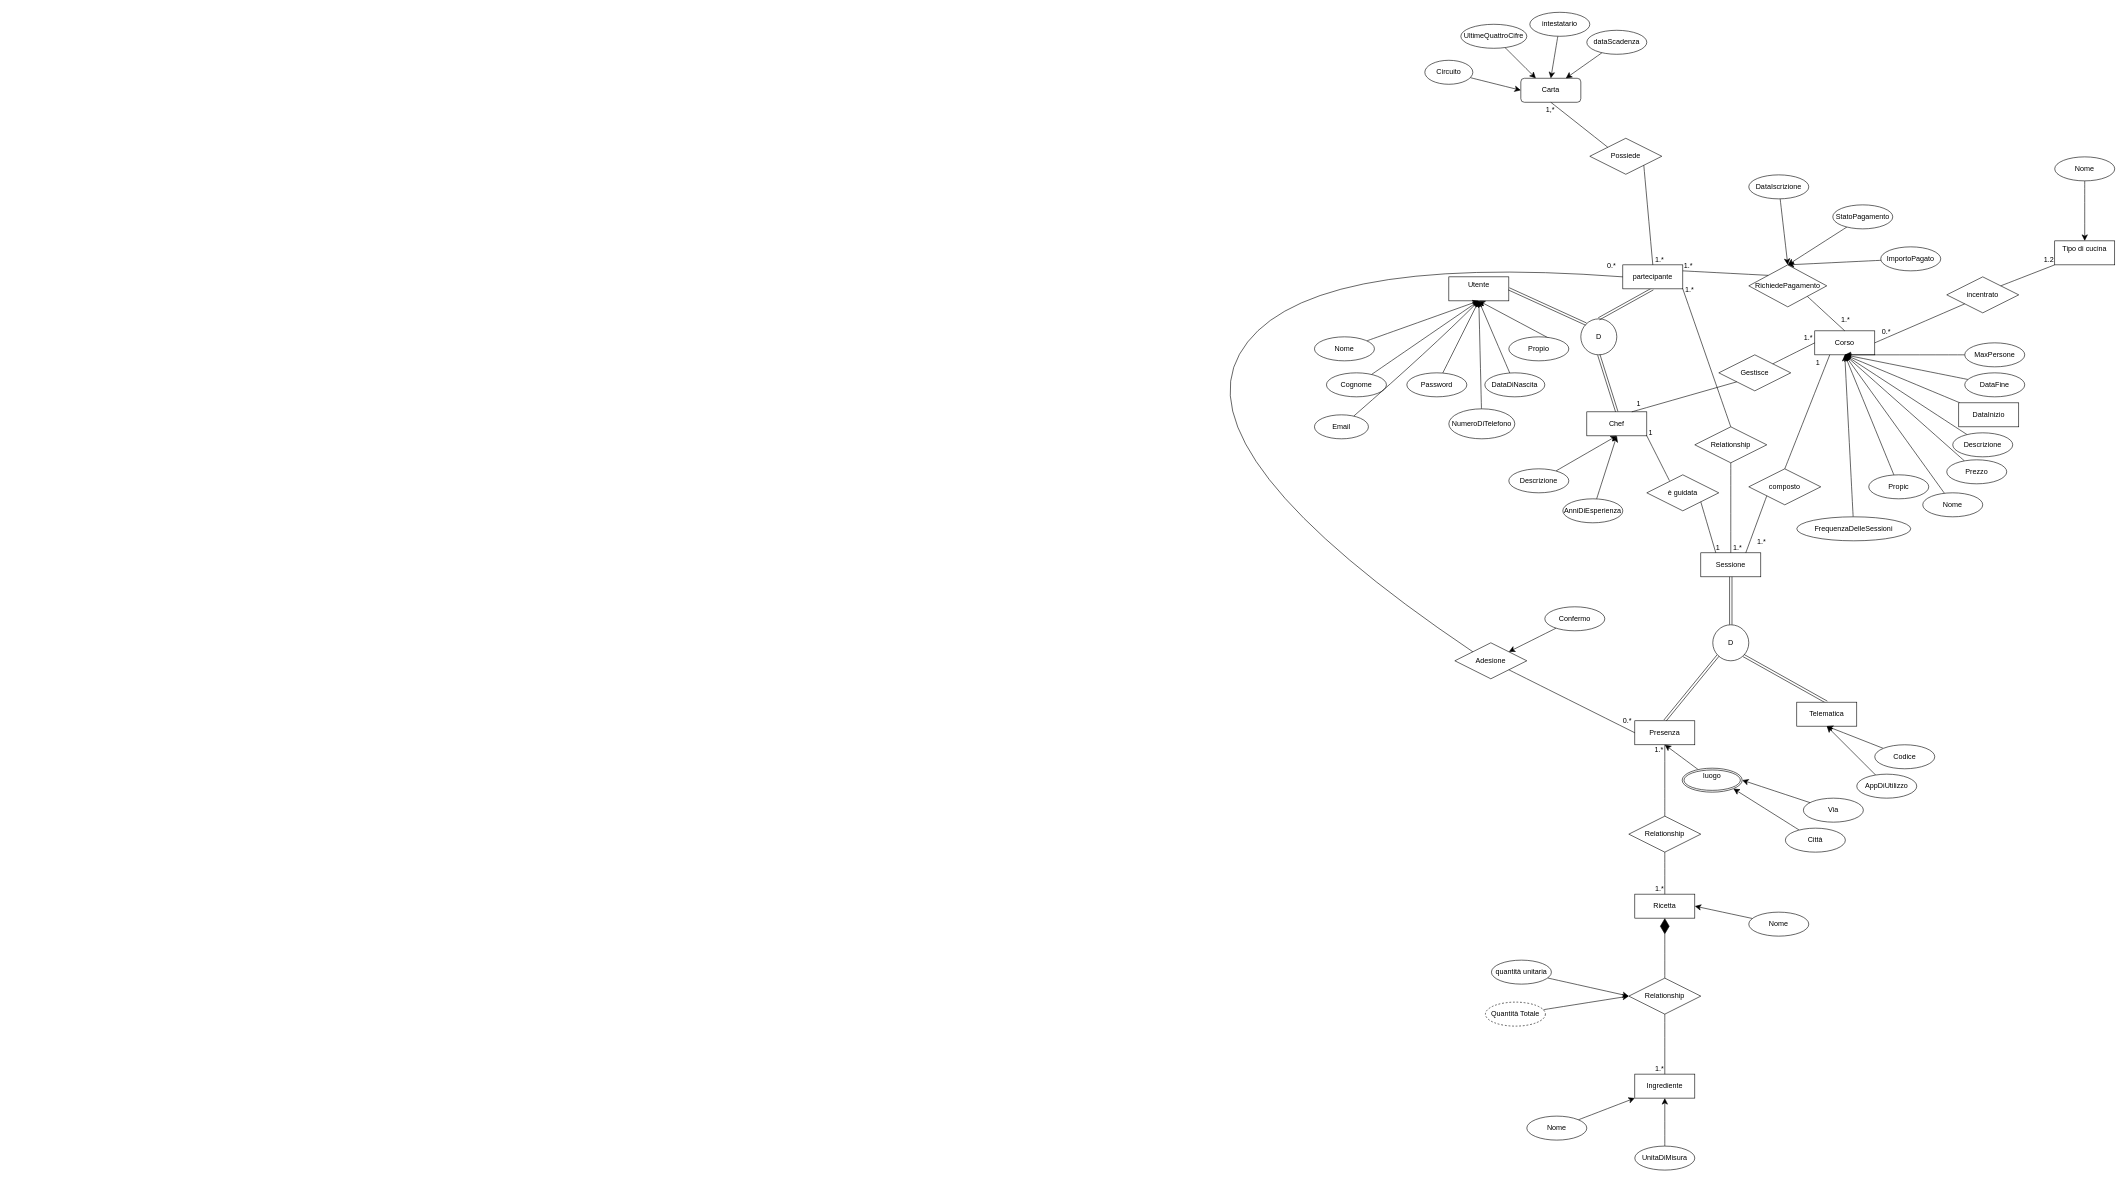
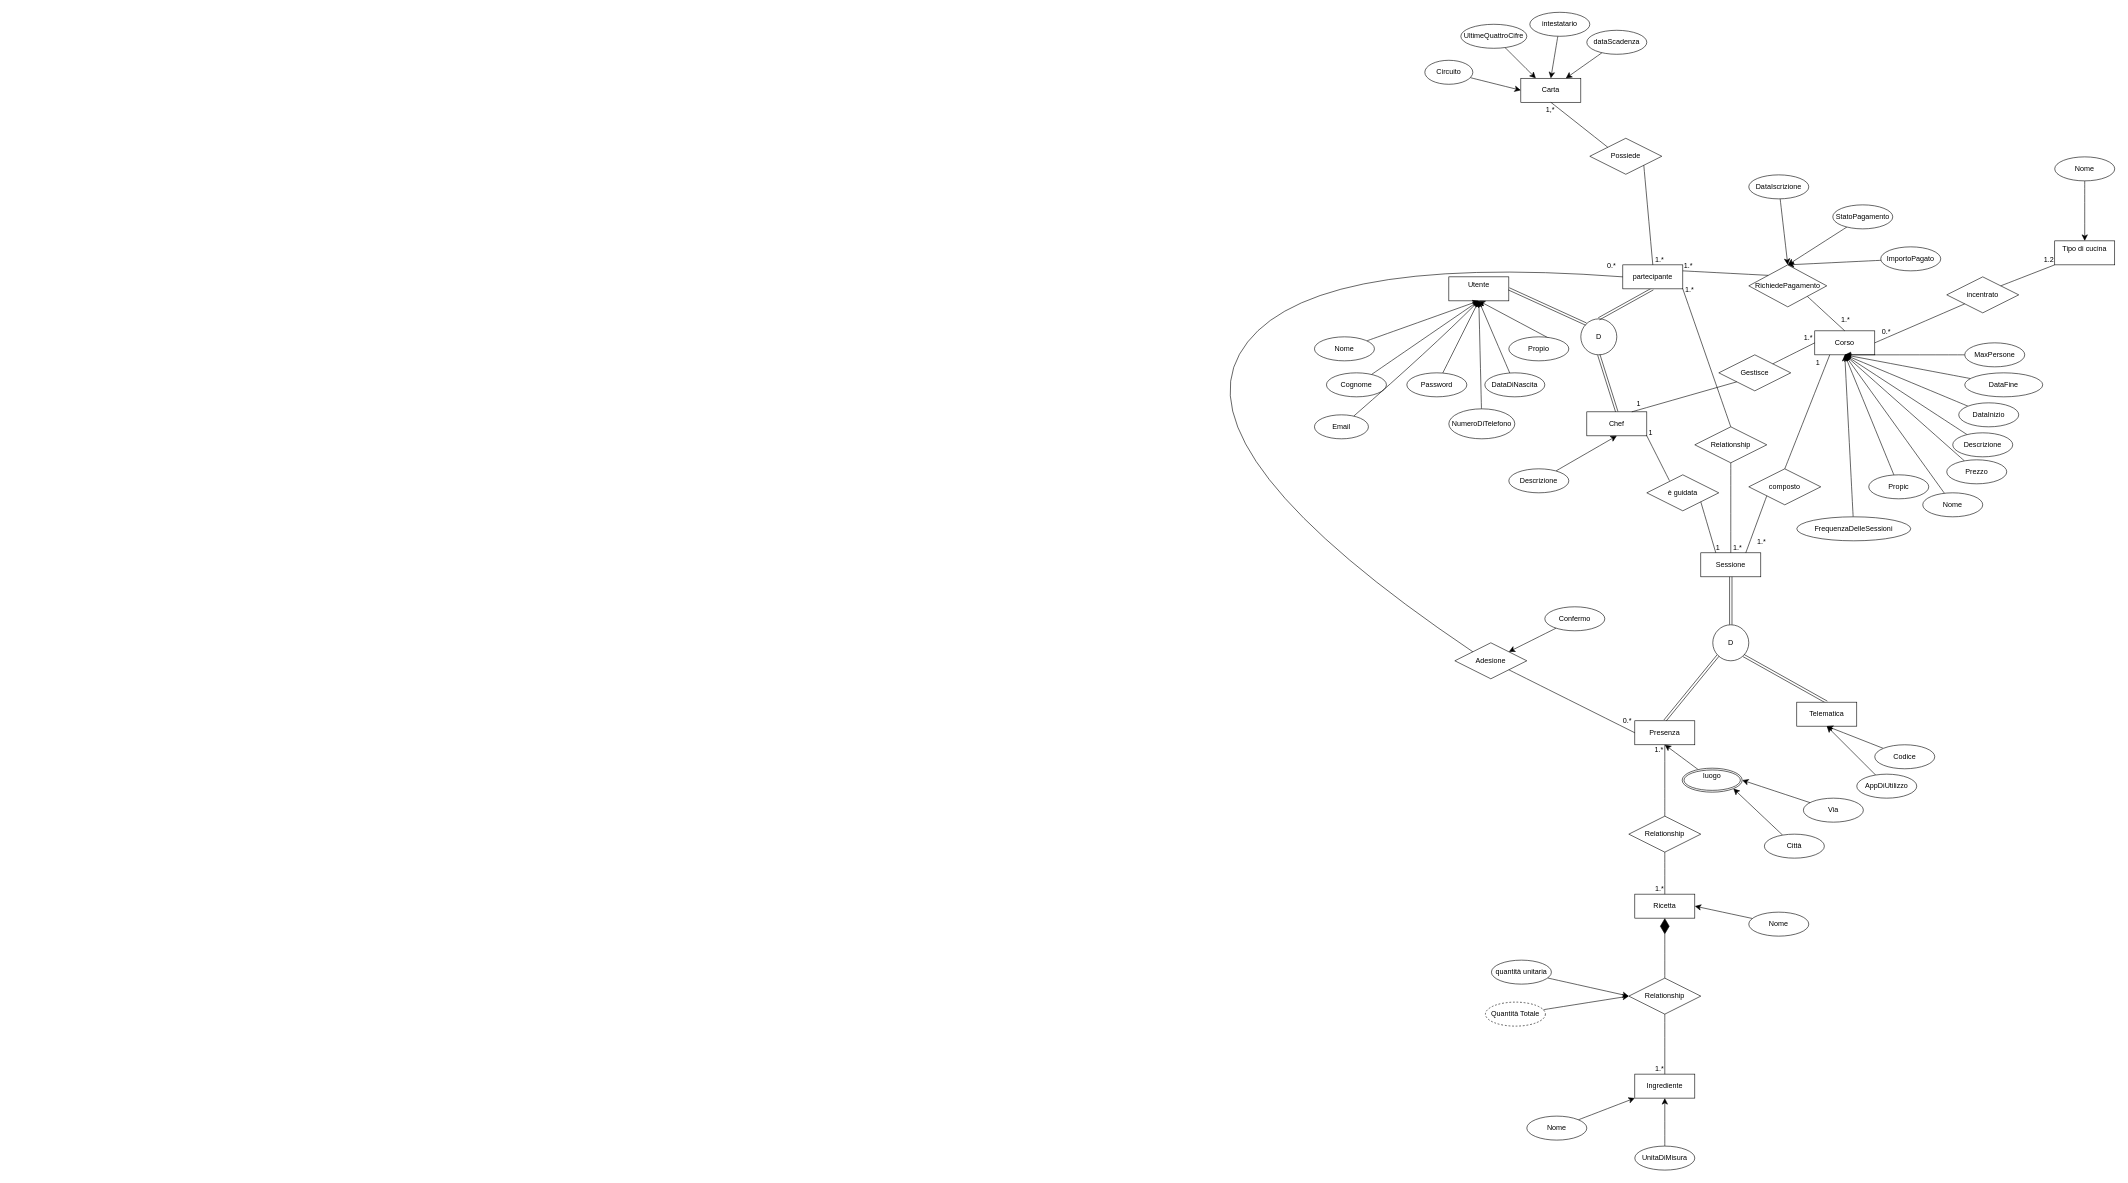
(1551, 90) -> (1551, 90)
(1995, 385) -> (2004, 385)
(1989, 415) -> (1989, 415)
(1606, 469) -> none
(1593, 511) -> none
(1815, 840) -> (1794, 846)
